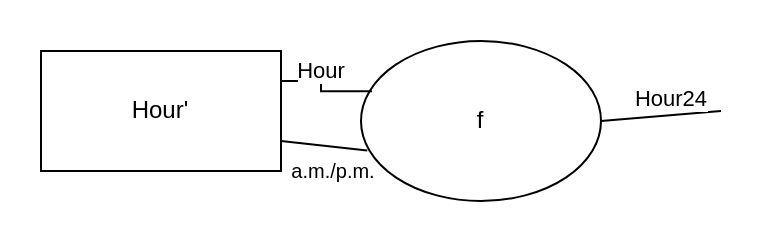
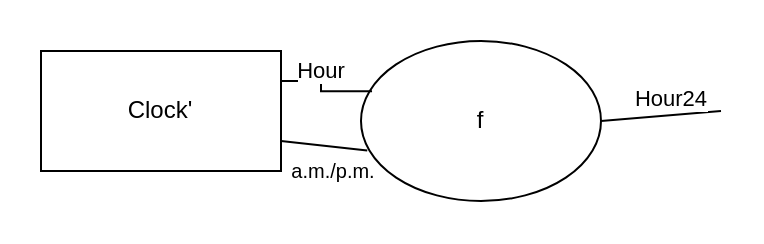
(161, 111) -> (161, 111)
